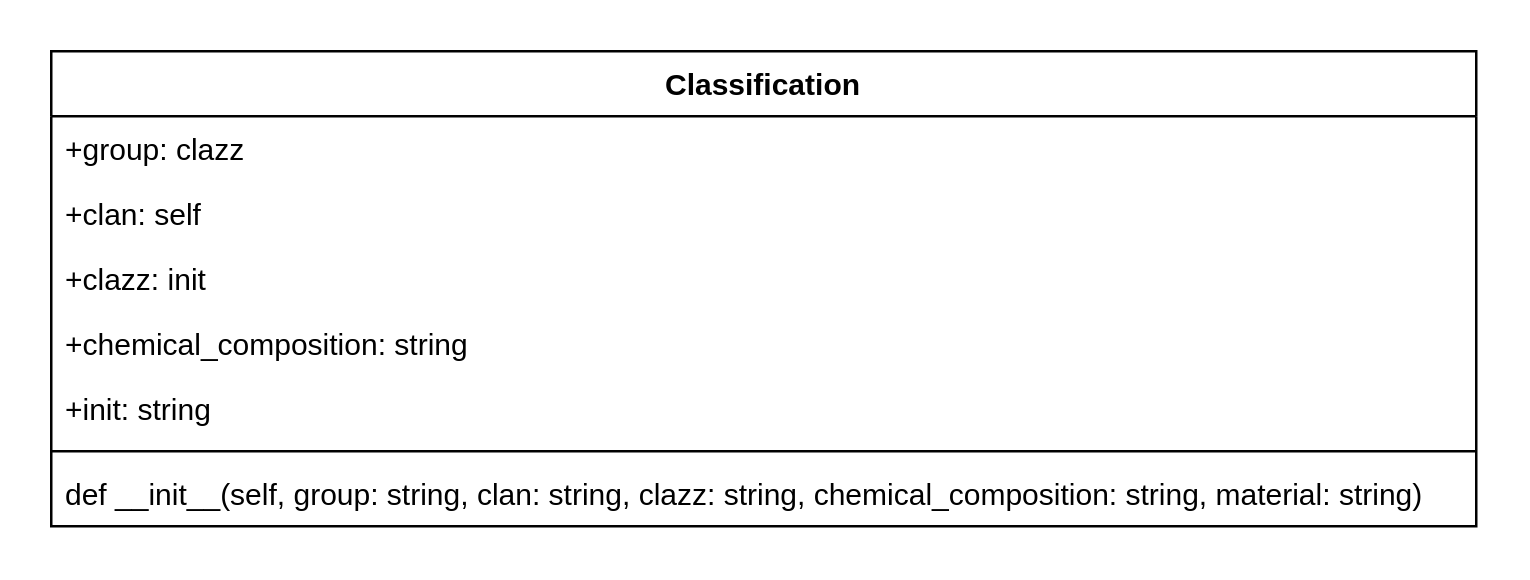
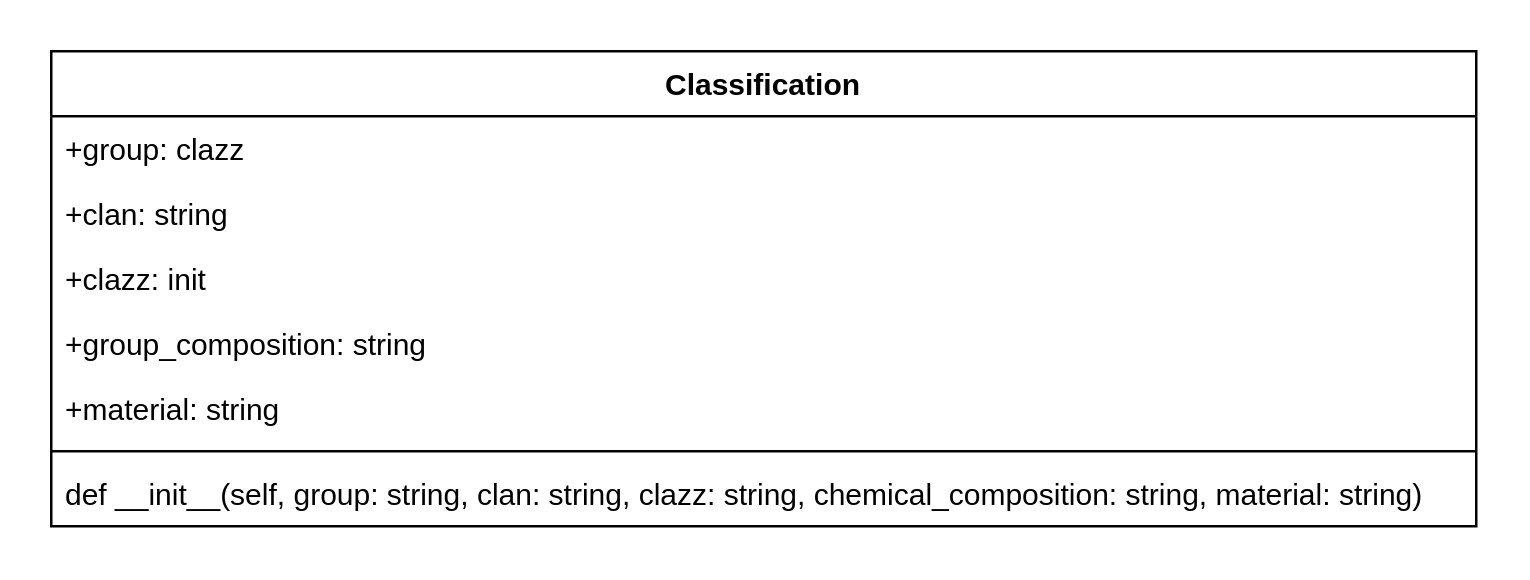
(142, 215) -> (159, 215)
(281, 345) -> (264, 345)
(155, 410) -> (188, 410)
